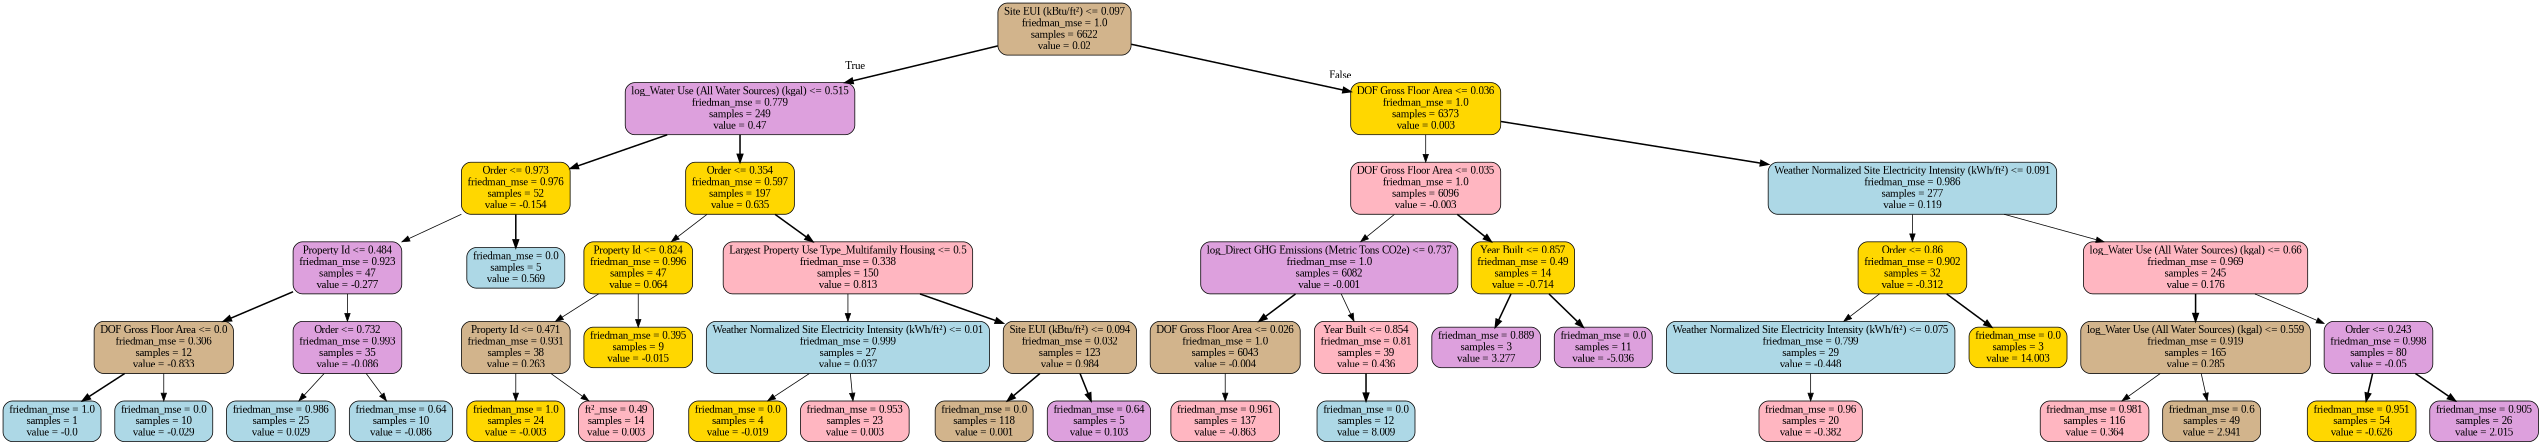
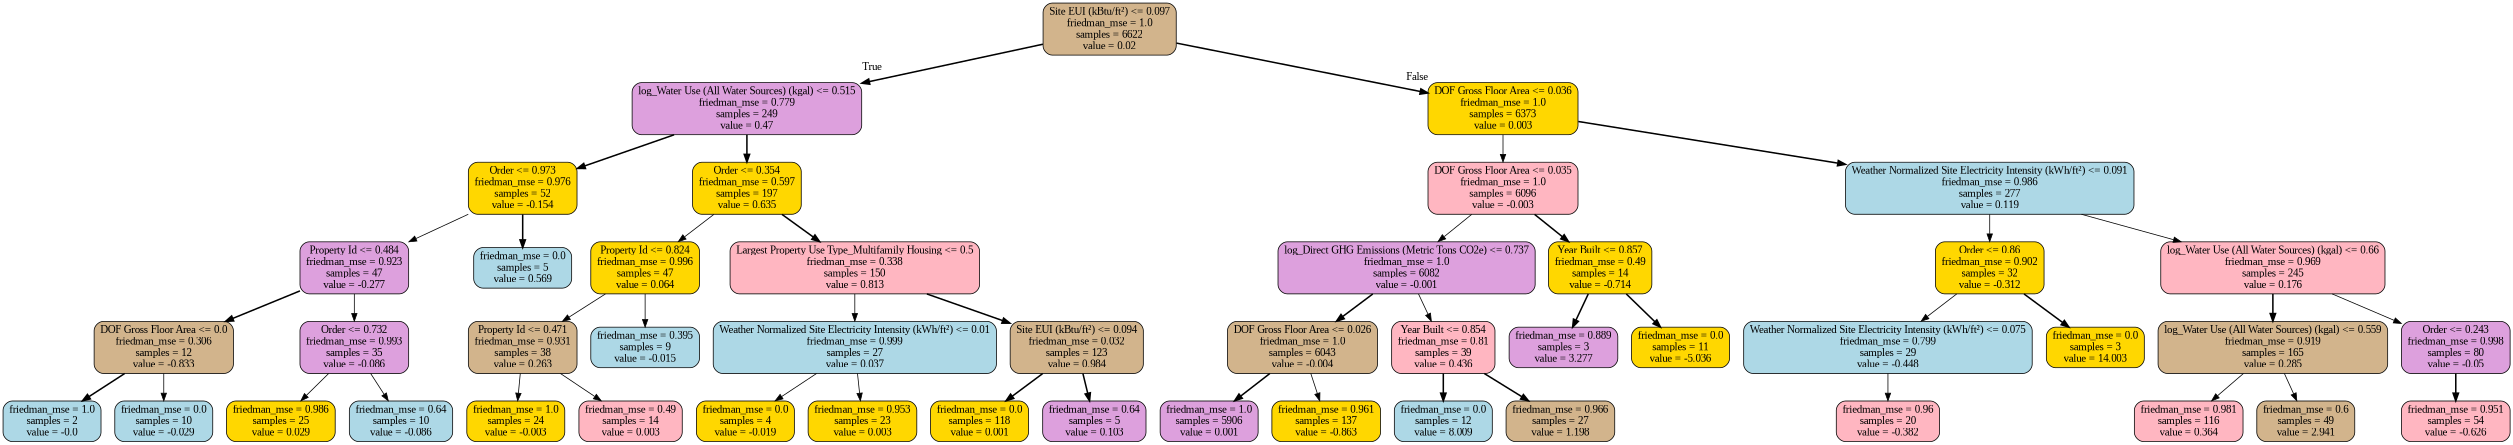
(638, 347) -> (645, 347)
(1603, 347) -> (1681, 347)
(52, 421) -> (52, 421)
(281, 421) -> (281, 421)
(616, 421) -> (631, 421)
(855, 421) -> (862, 421)
(984, 421) -> (980, 421)
none -> (1209, 421)
(1225, 421) -> (1326, 421)
none -> (1560, 421)
(2362, 421) -> (2456, 421)
(2484, 421) -> none
